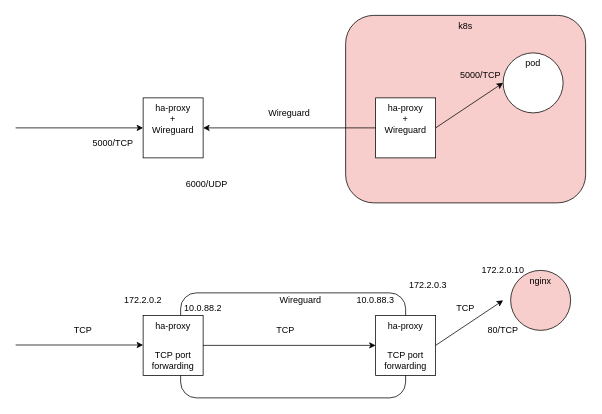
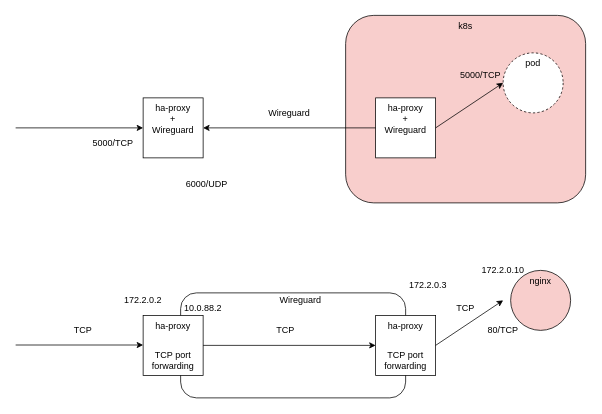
(533, 83) -> (533, 83)
(375, 300) -> none
